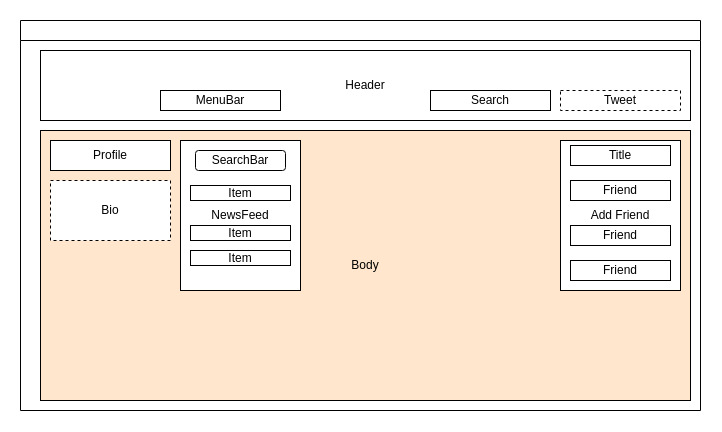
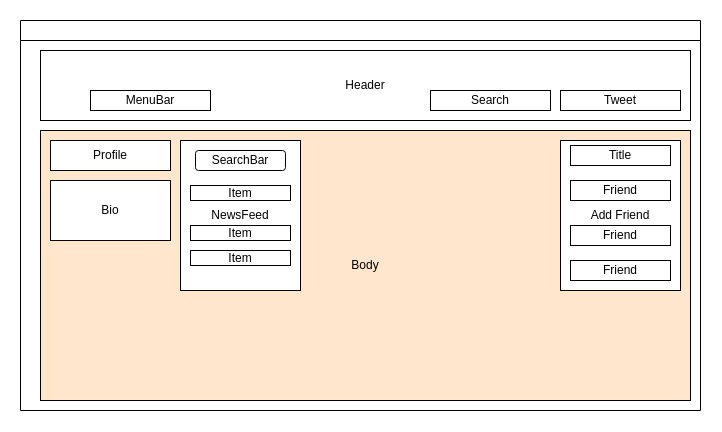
(221, 101) -> (151, 101)
(621, 101) -> (621, 101)
(111, 211) -> (111, 211)
